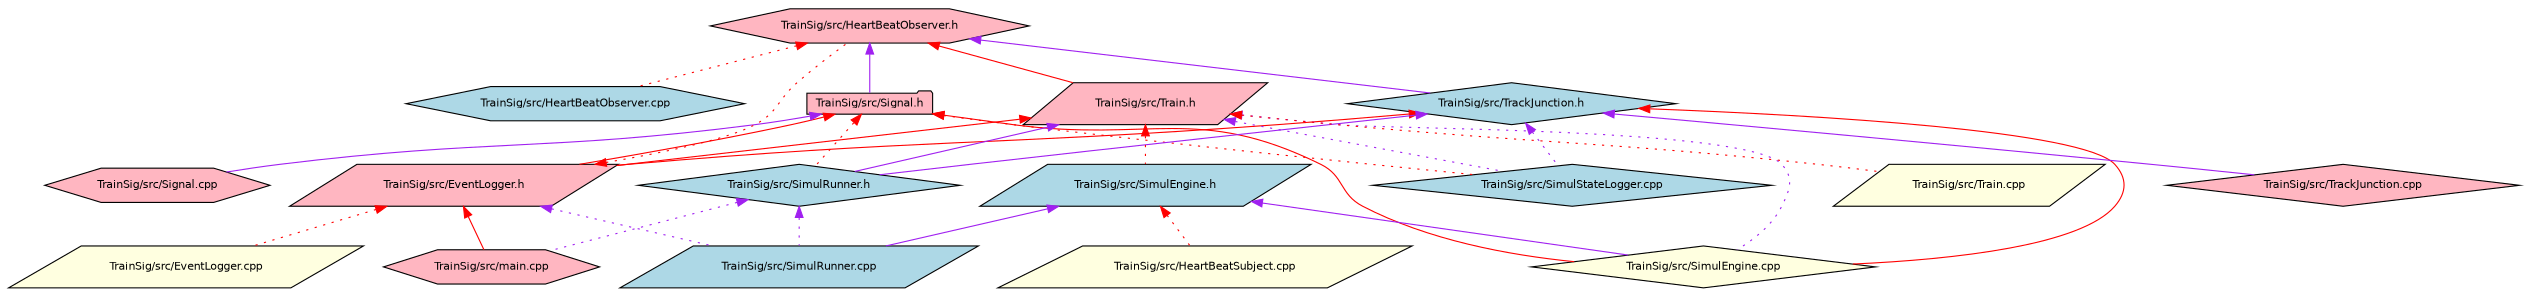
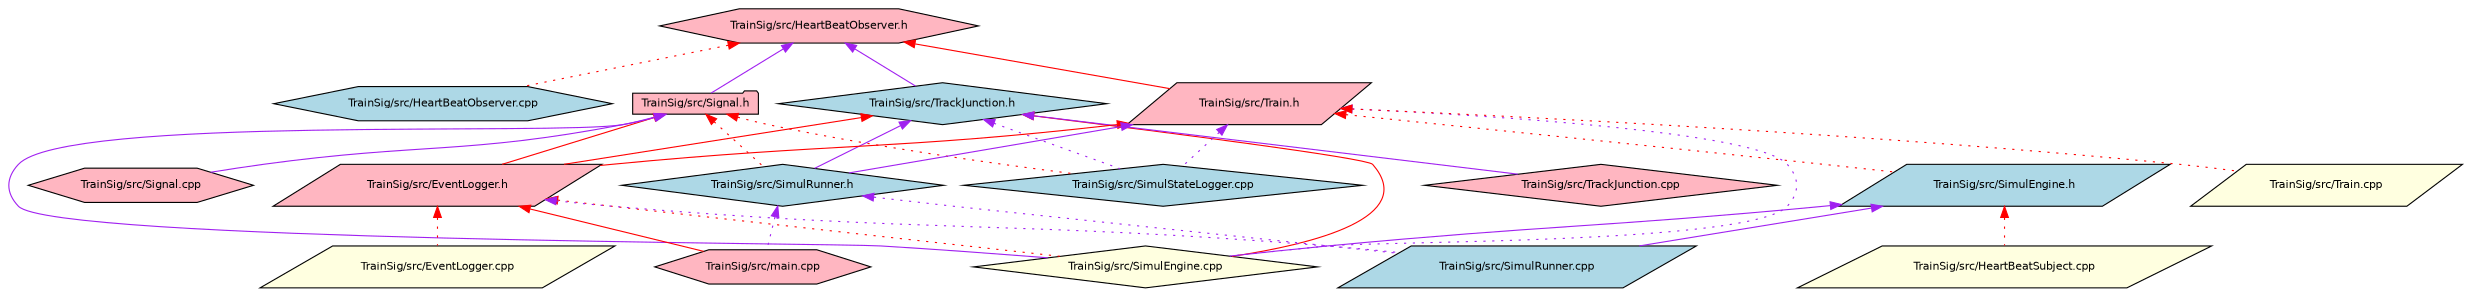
(771, 113) -> (809, 228)
(1273, 145) -> (188, 228)
